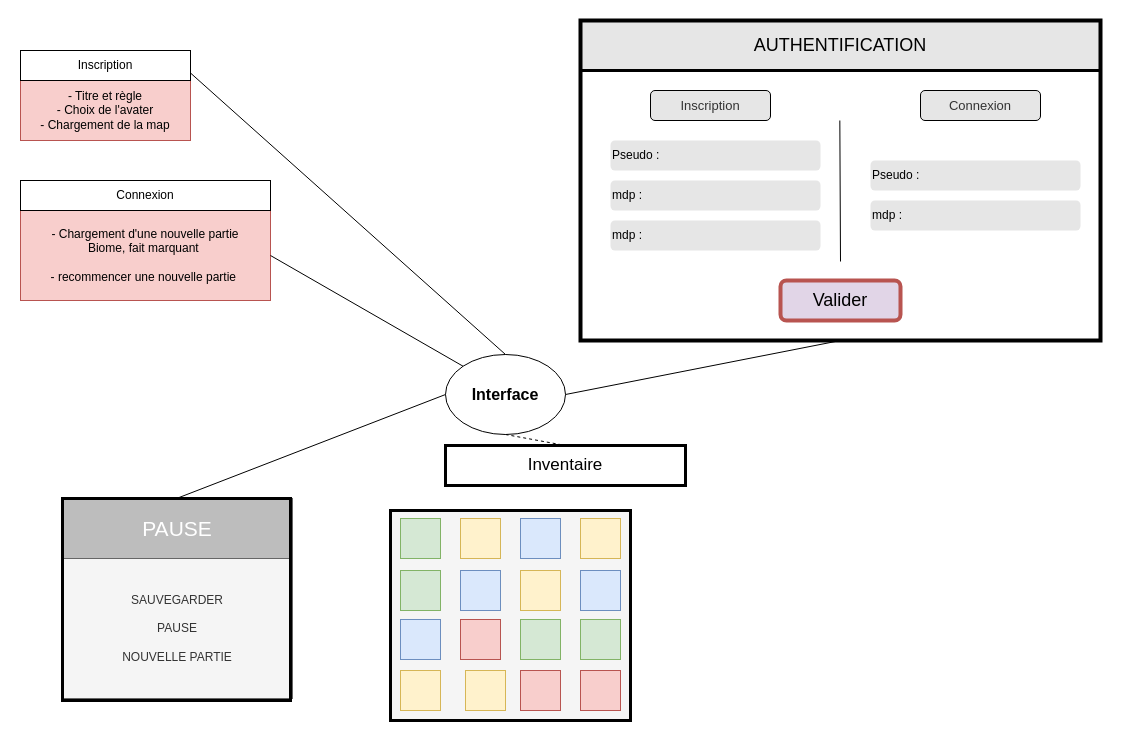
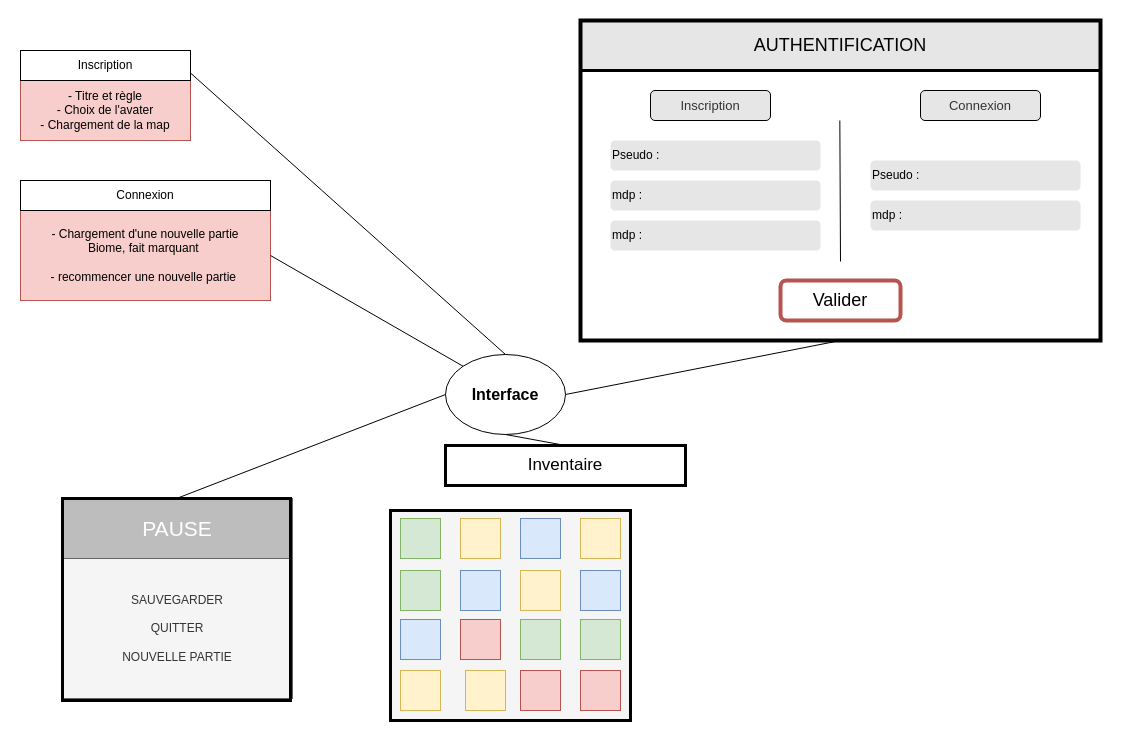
(841, 301) -> (841, 301)
(532, 439) -> (532, 439)
(178, 629) -> (178, 629)
